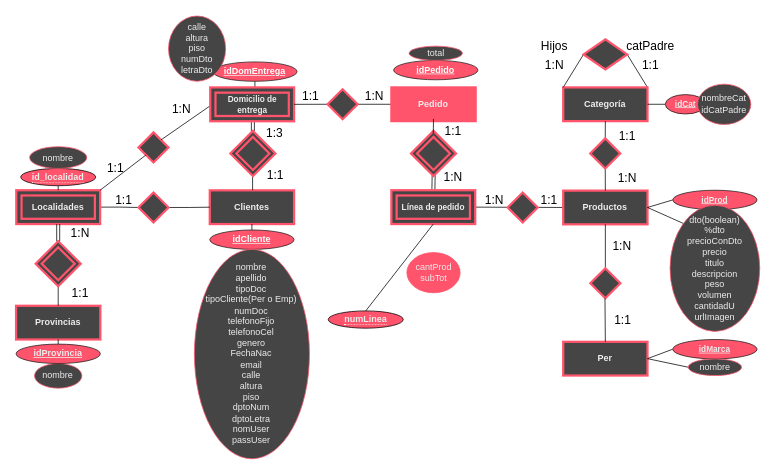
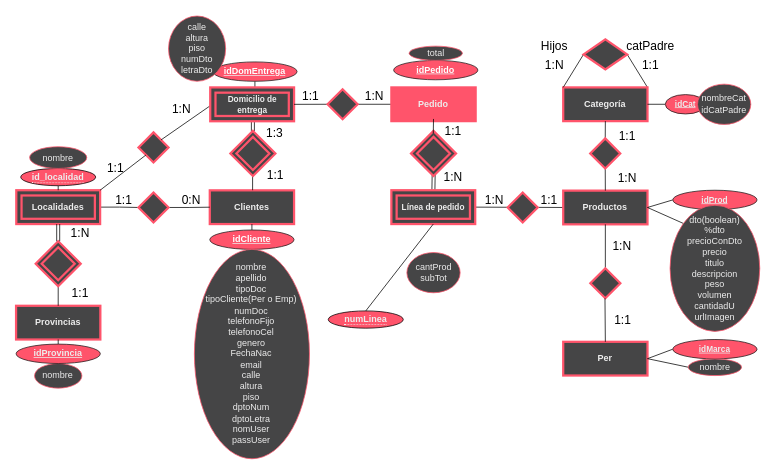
none -> (191, 200)
(433, 272) -> (433, 272)
